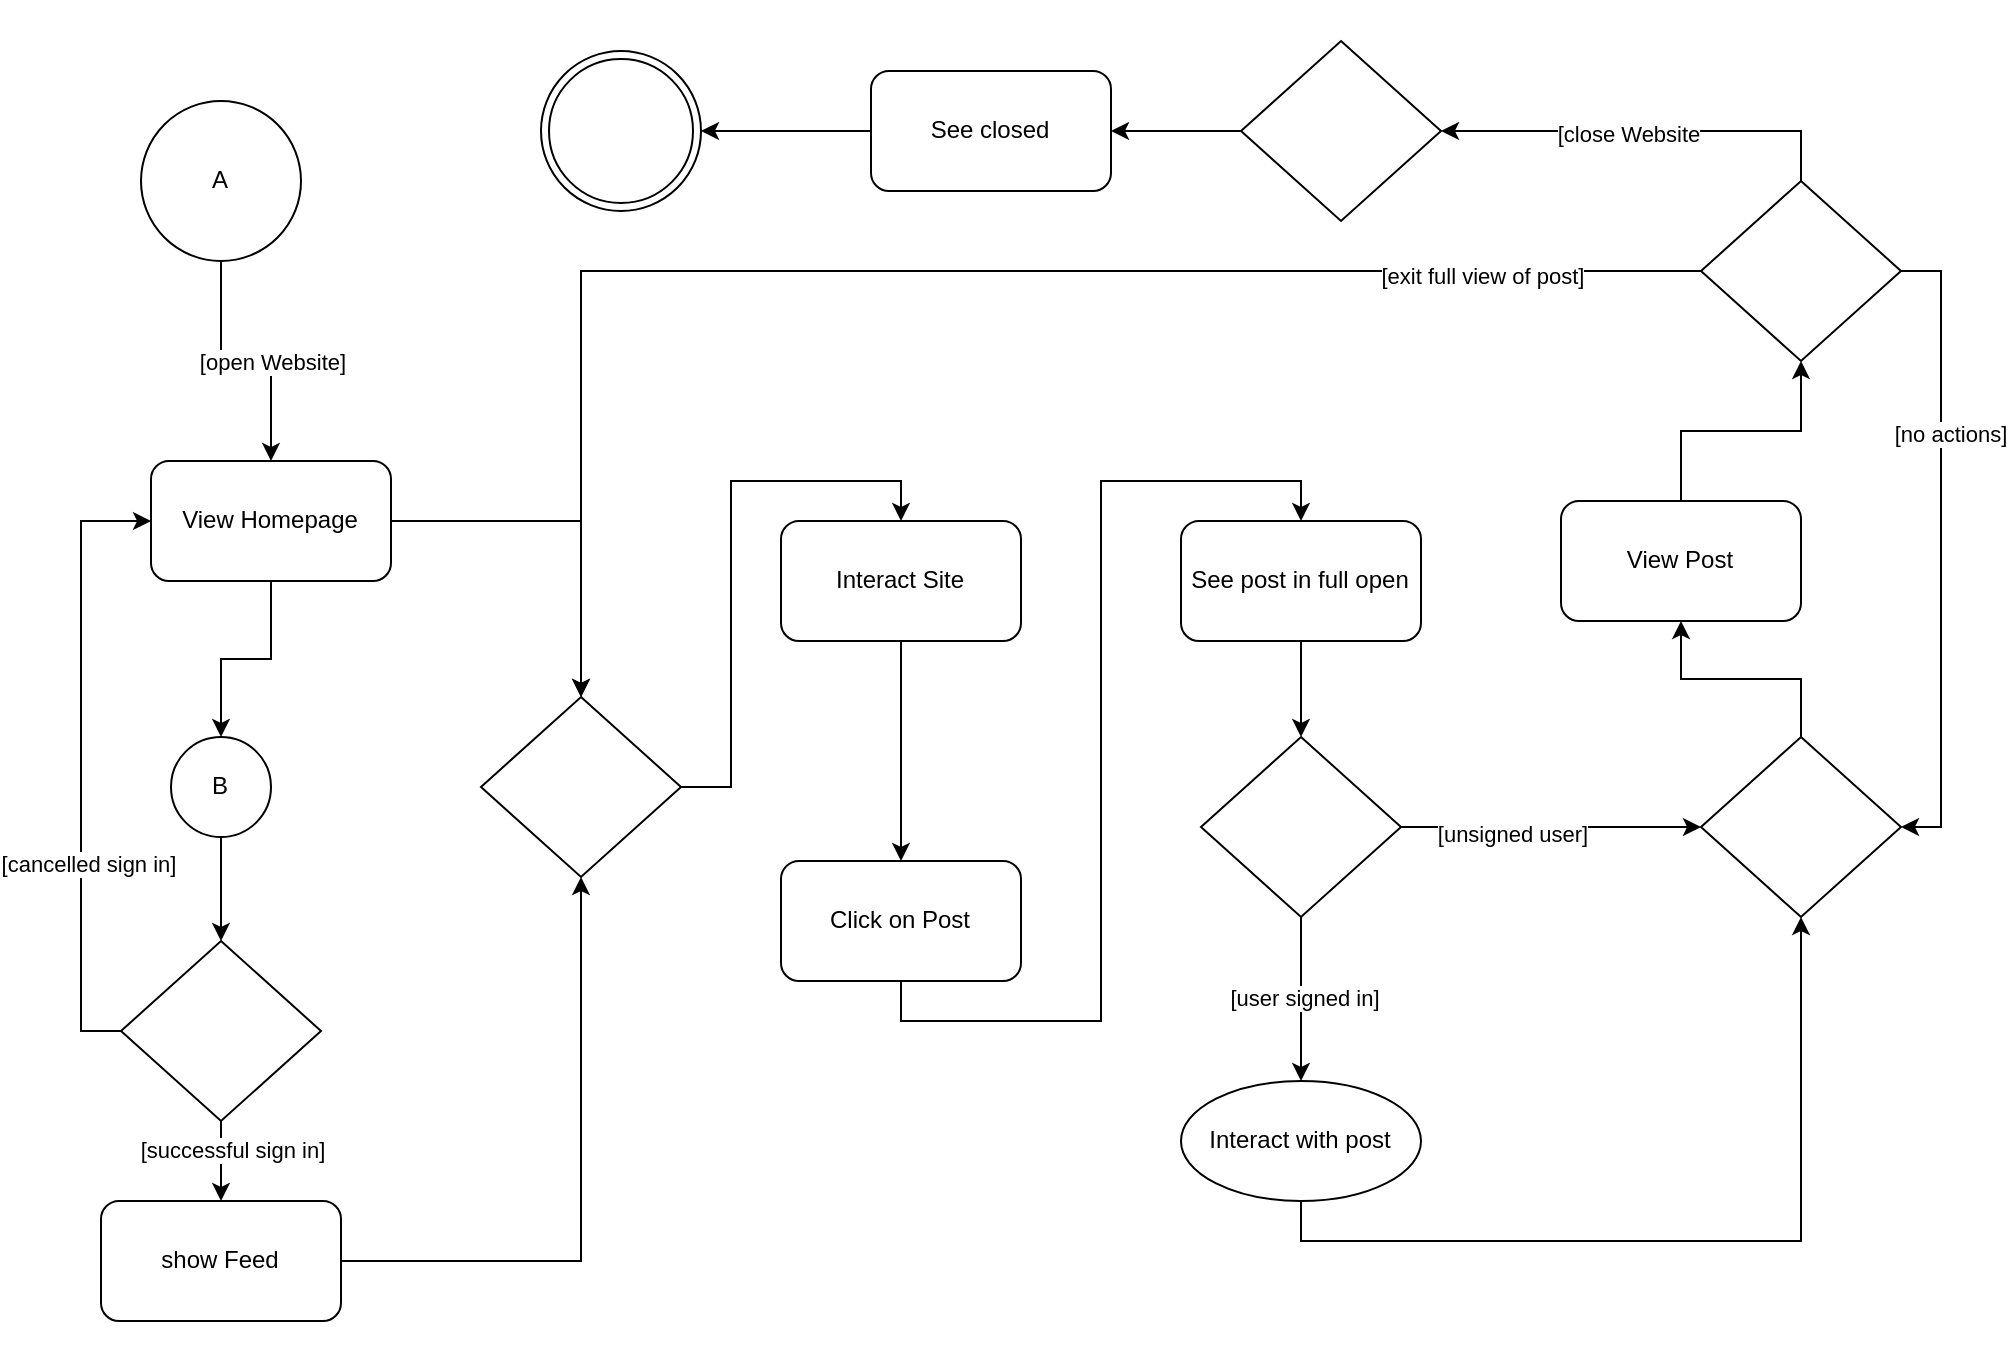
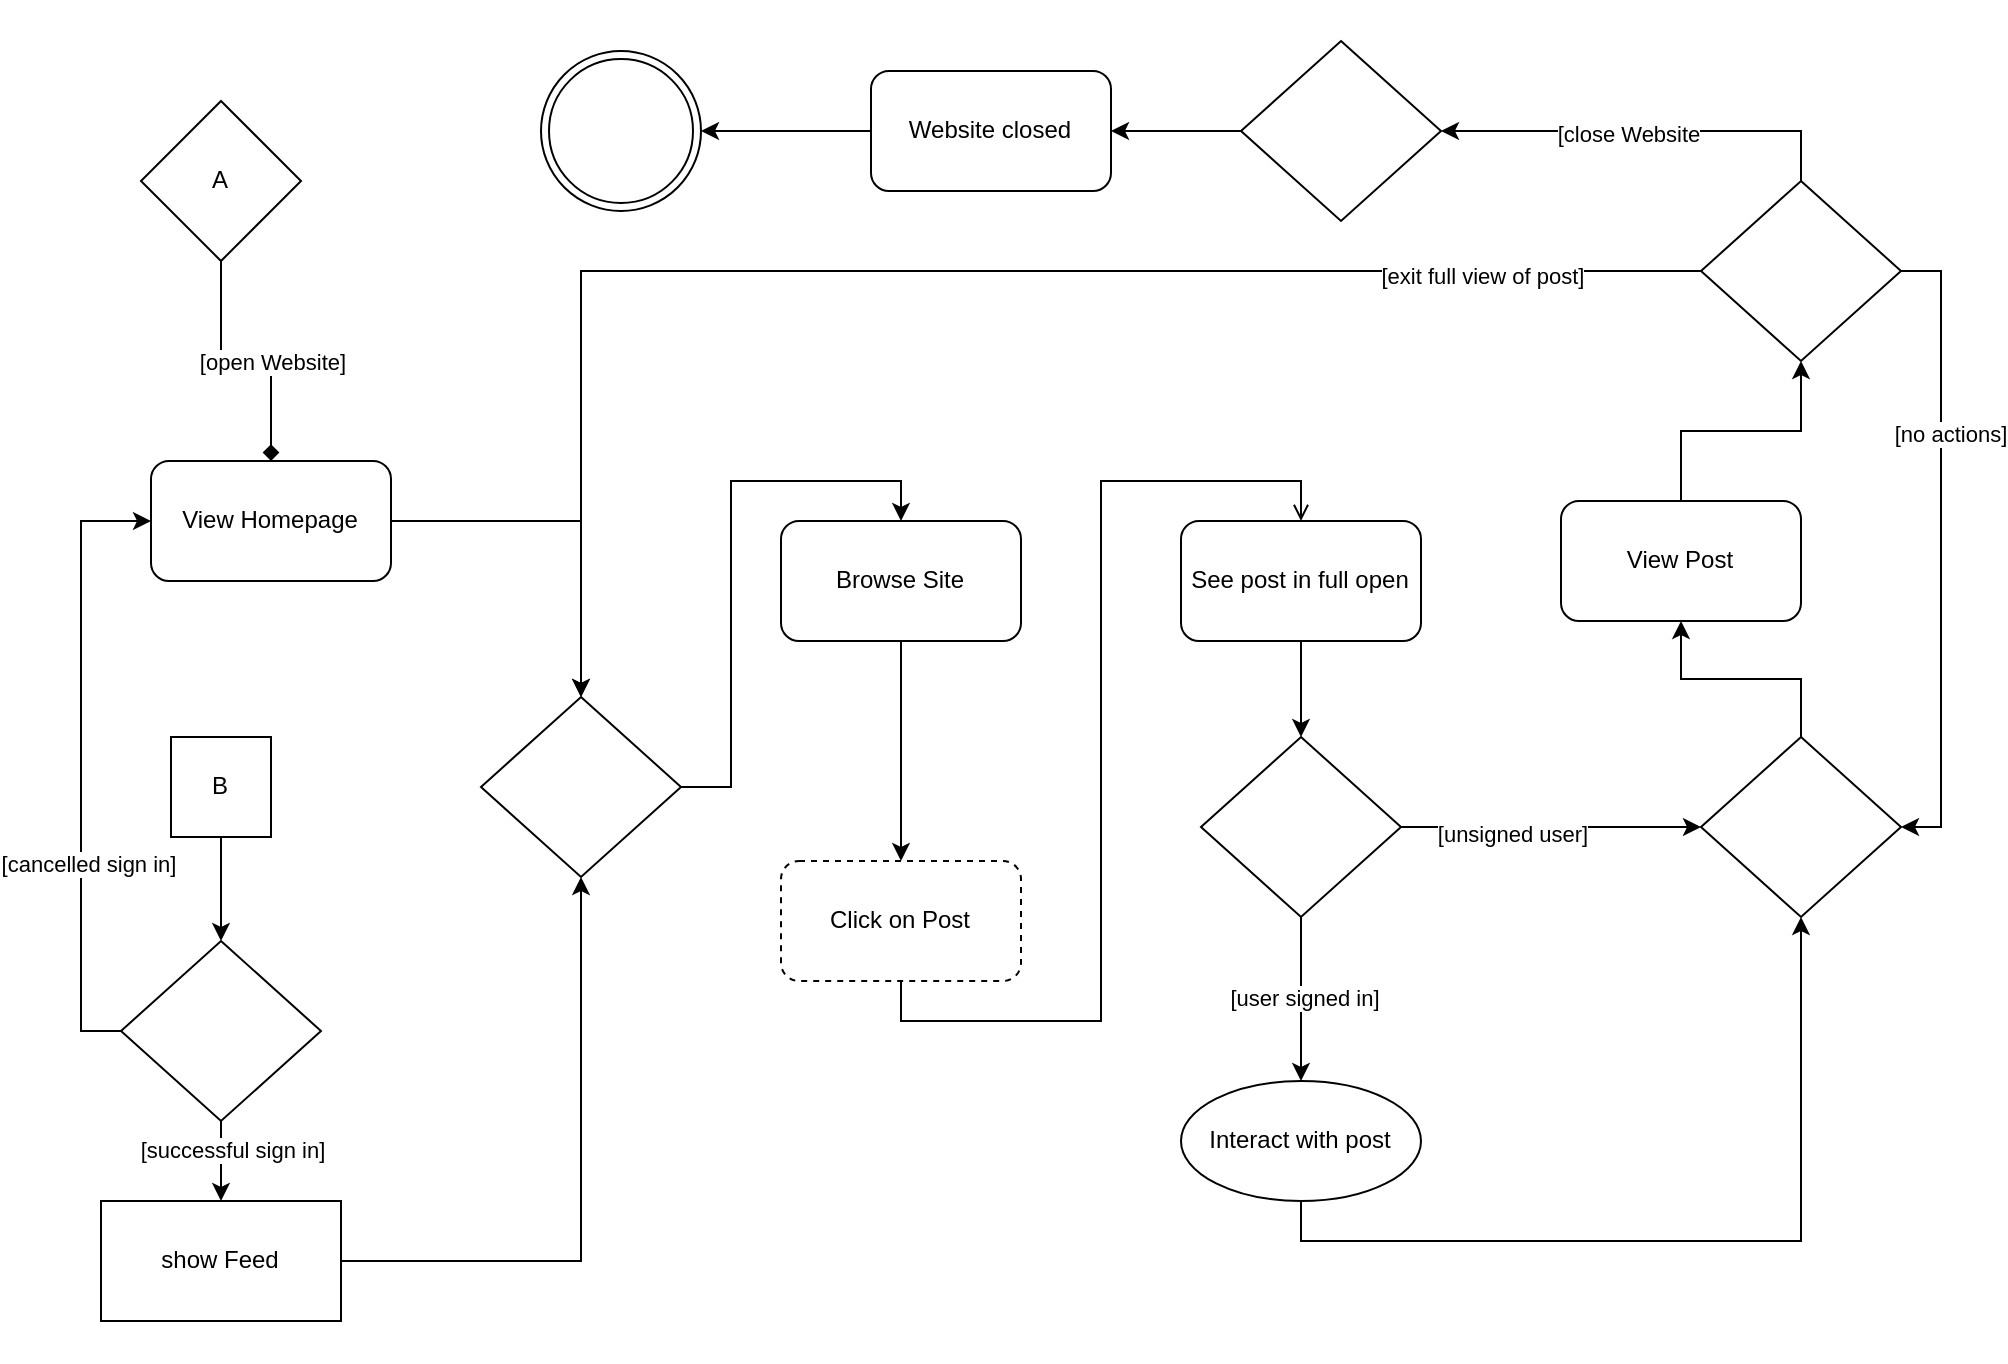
(991, 131) -> (991, 131)
(221, 181) -> (221, 181)
(271, 446) -> (271, 445)
(1301, 506) -> (1301, 509)
(901, 581) -> (901, 581)
(253, 659) -> none
(221, 787) -> (221, 787)
(901, 921) -> (901, 921)
(221, 1261) -> (221, 1261)
